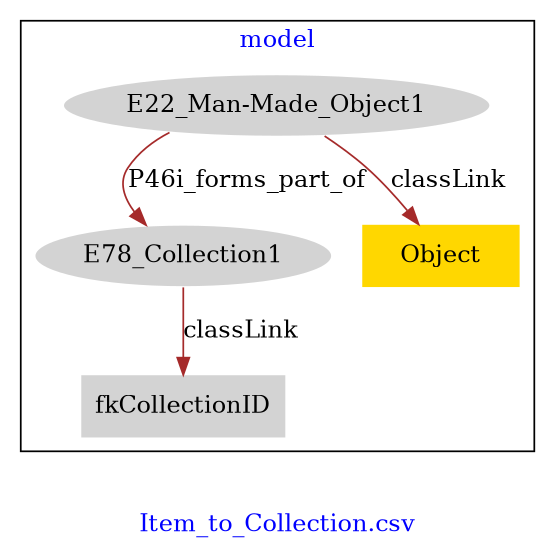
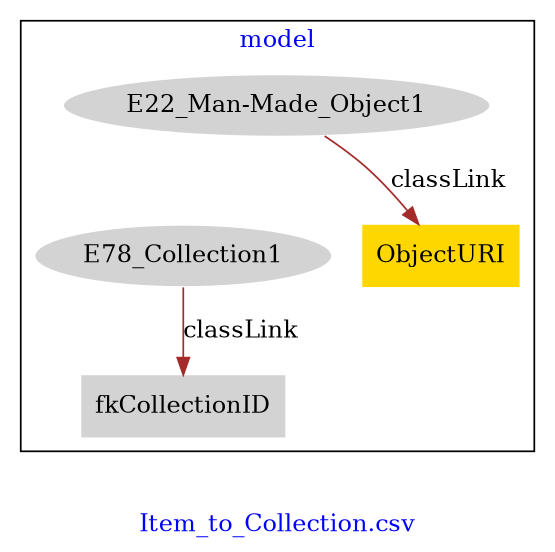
(130, 165) -> none
(441, 256) -> (441, 256)
